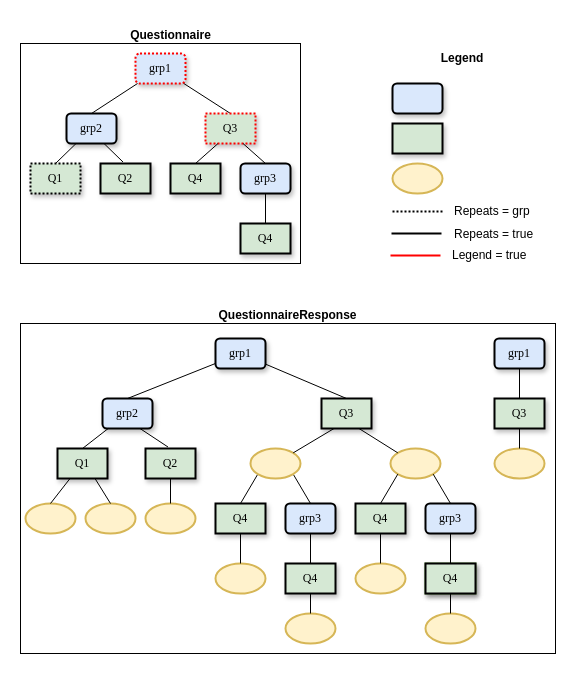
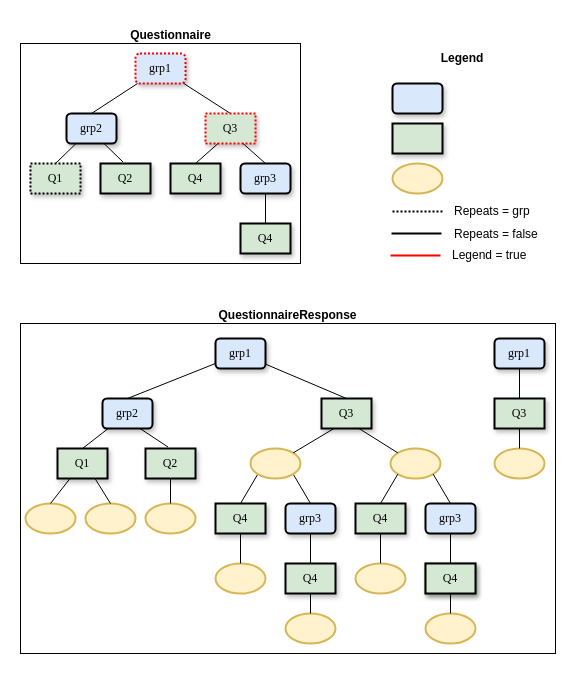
(498, 235) -> (499, 235)
